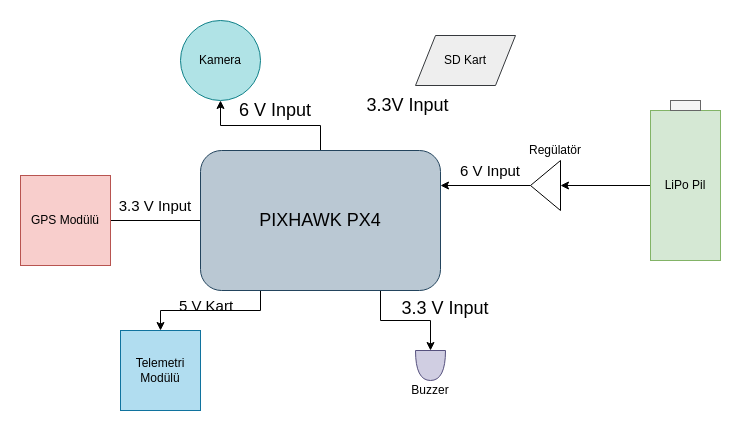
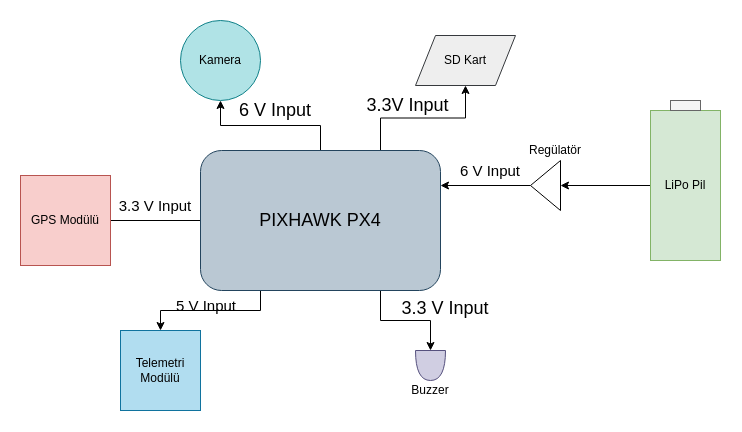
none -> (420, 118)
(207, 306) -> (207, 306)
